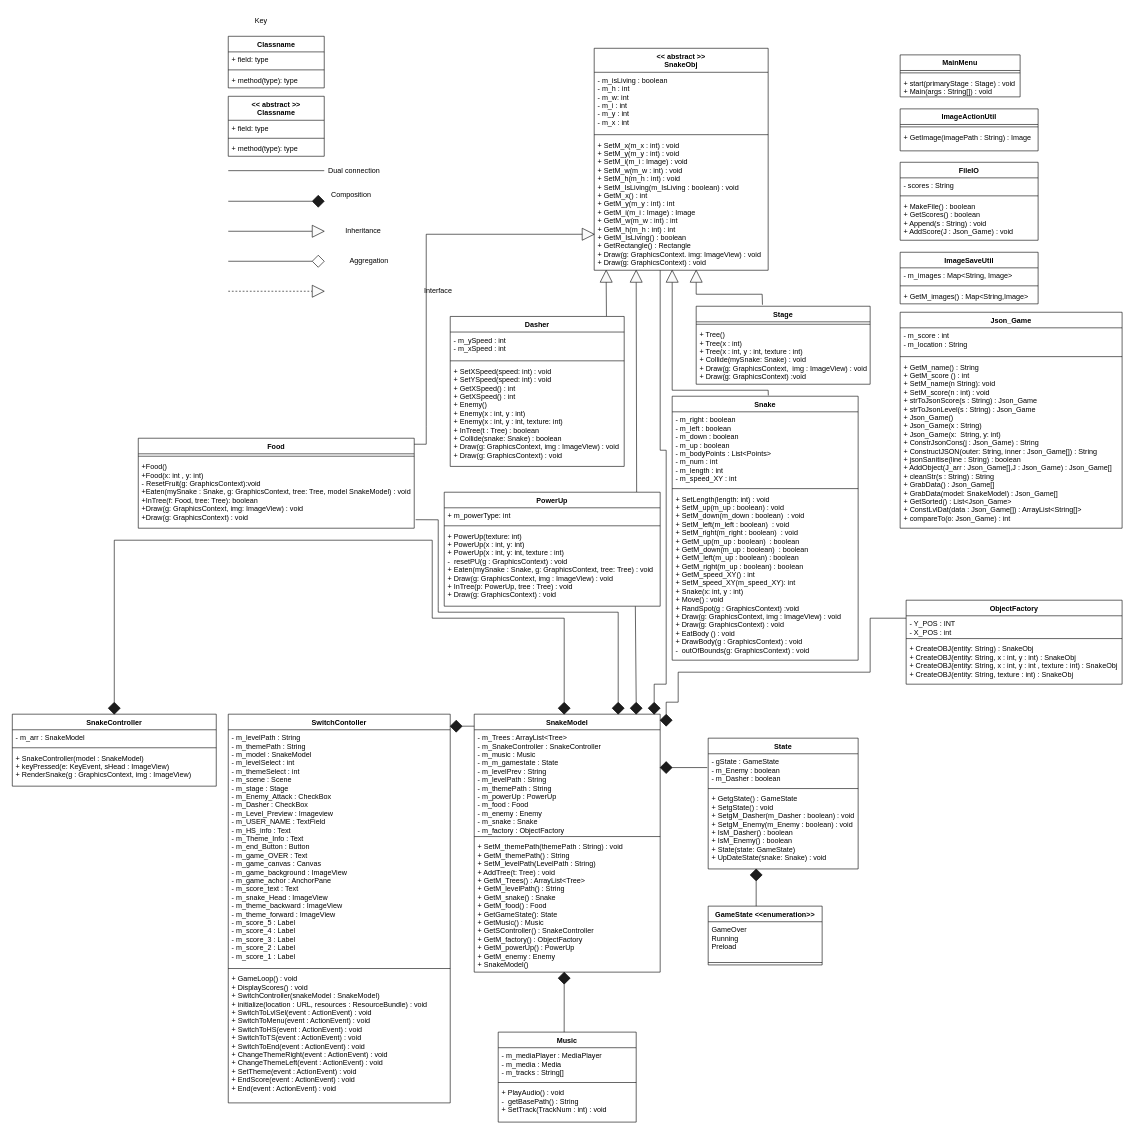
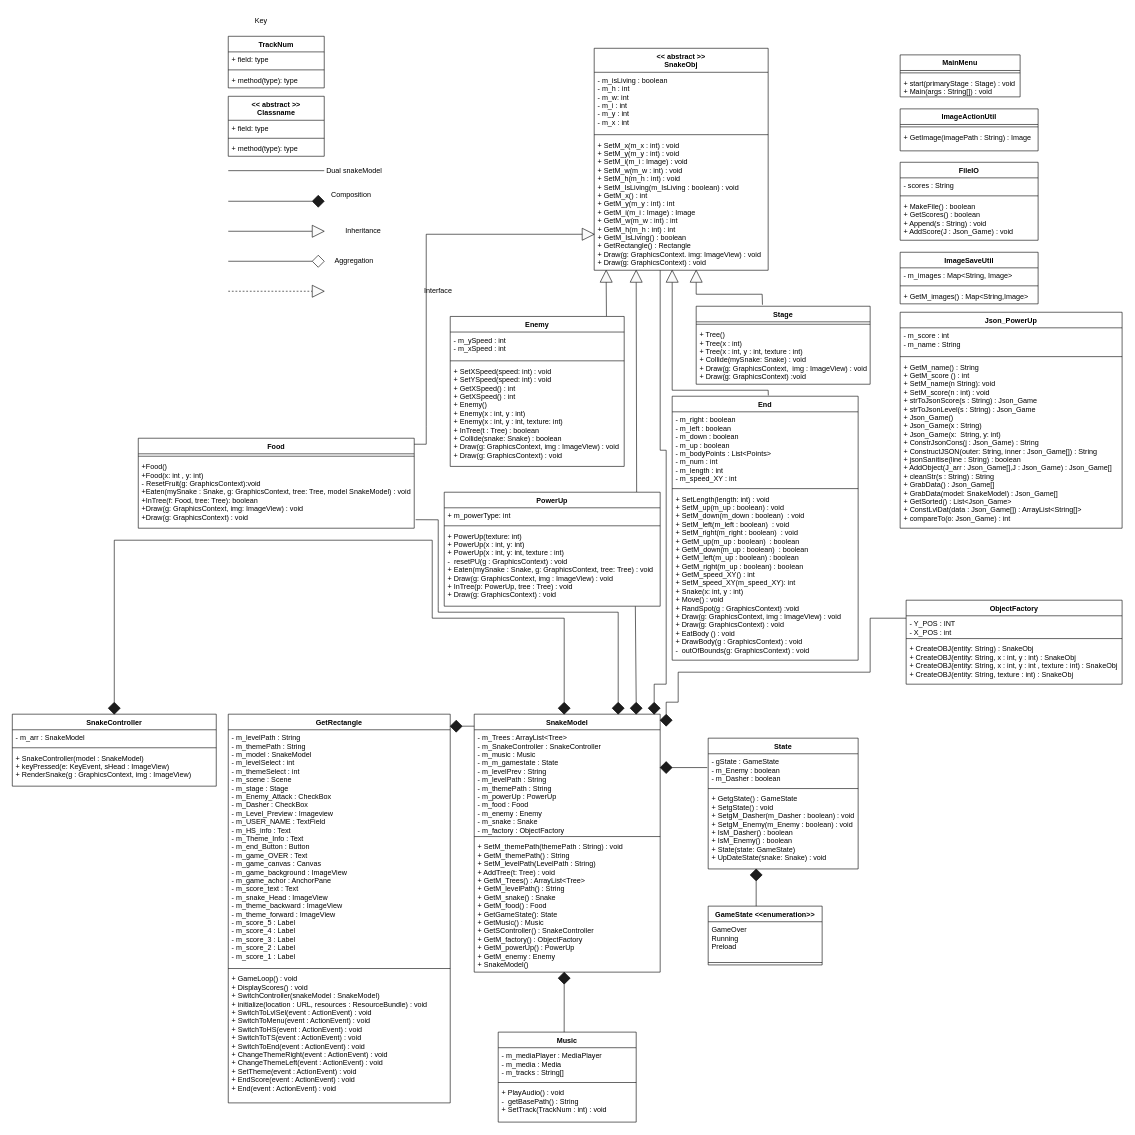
(276, 44) -> (276, 44)
(354, 171) -> (354, 171)
(369, 261) -> (354, 261)
(1011, 320) -> (1011, 320)
(537, 325) -> (537, 325)
(929, 336) -> (929, 336)
(765, 404) -> (765, 404)
(339, 722) -> (339, 722)
